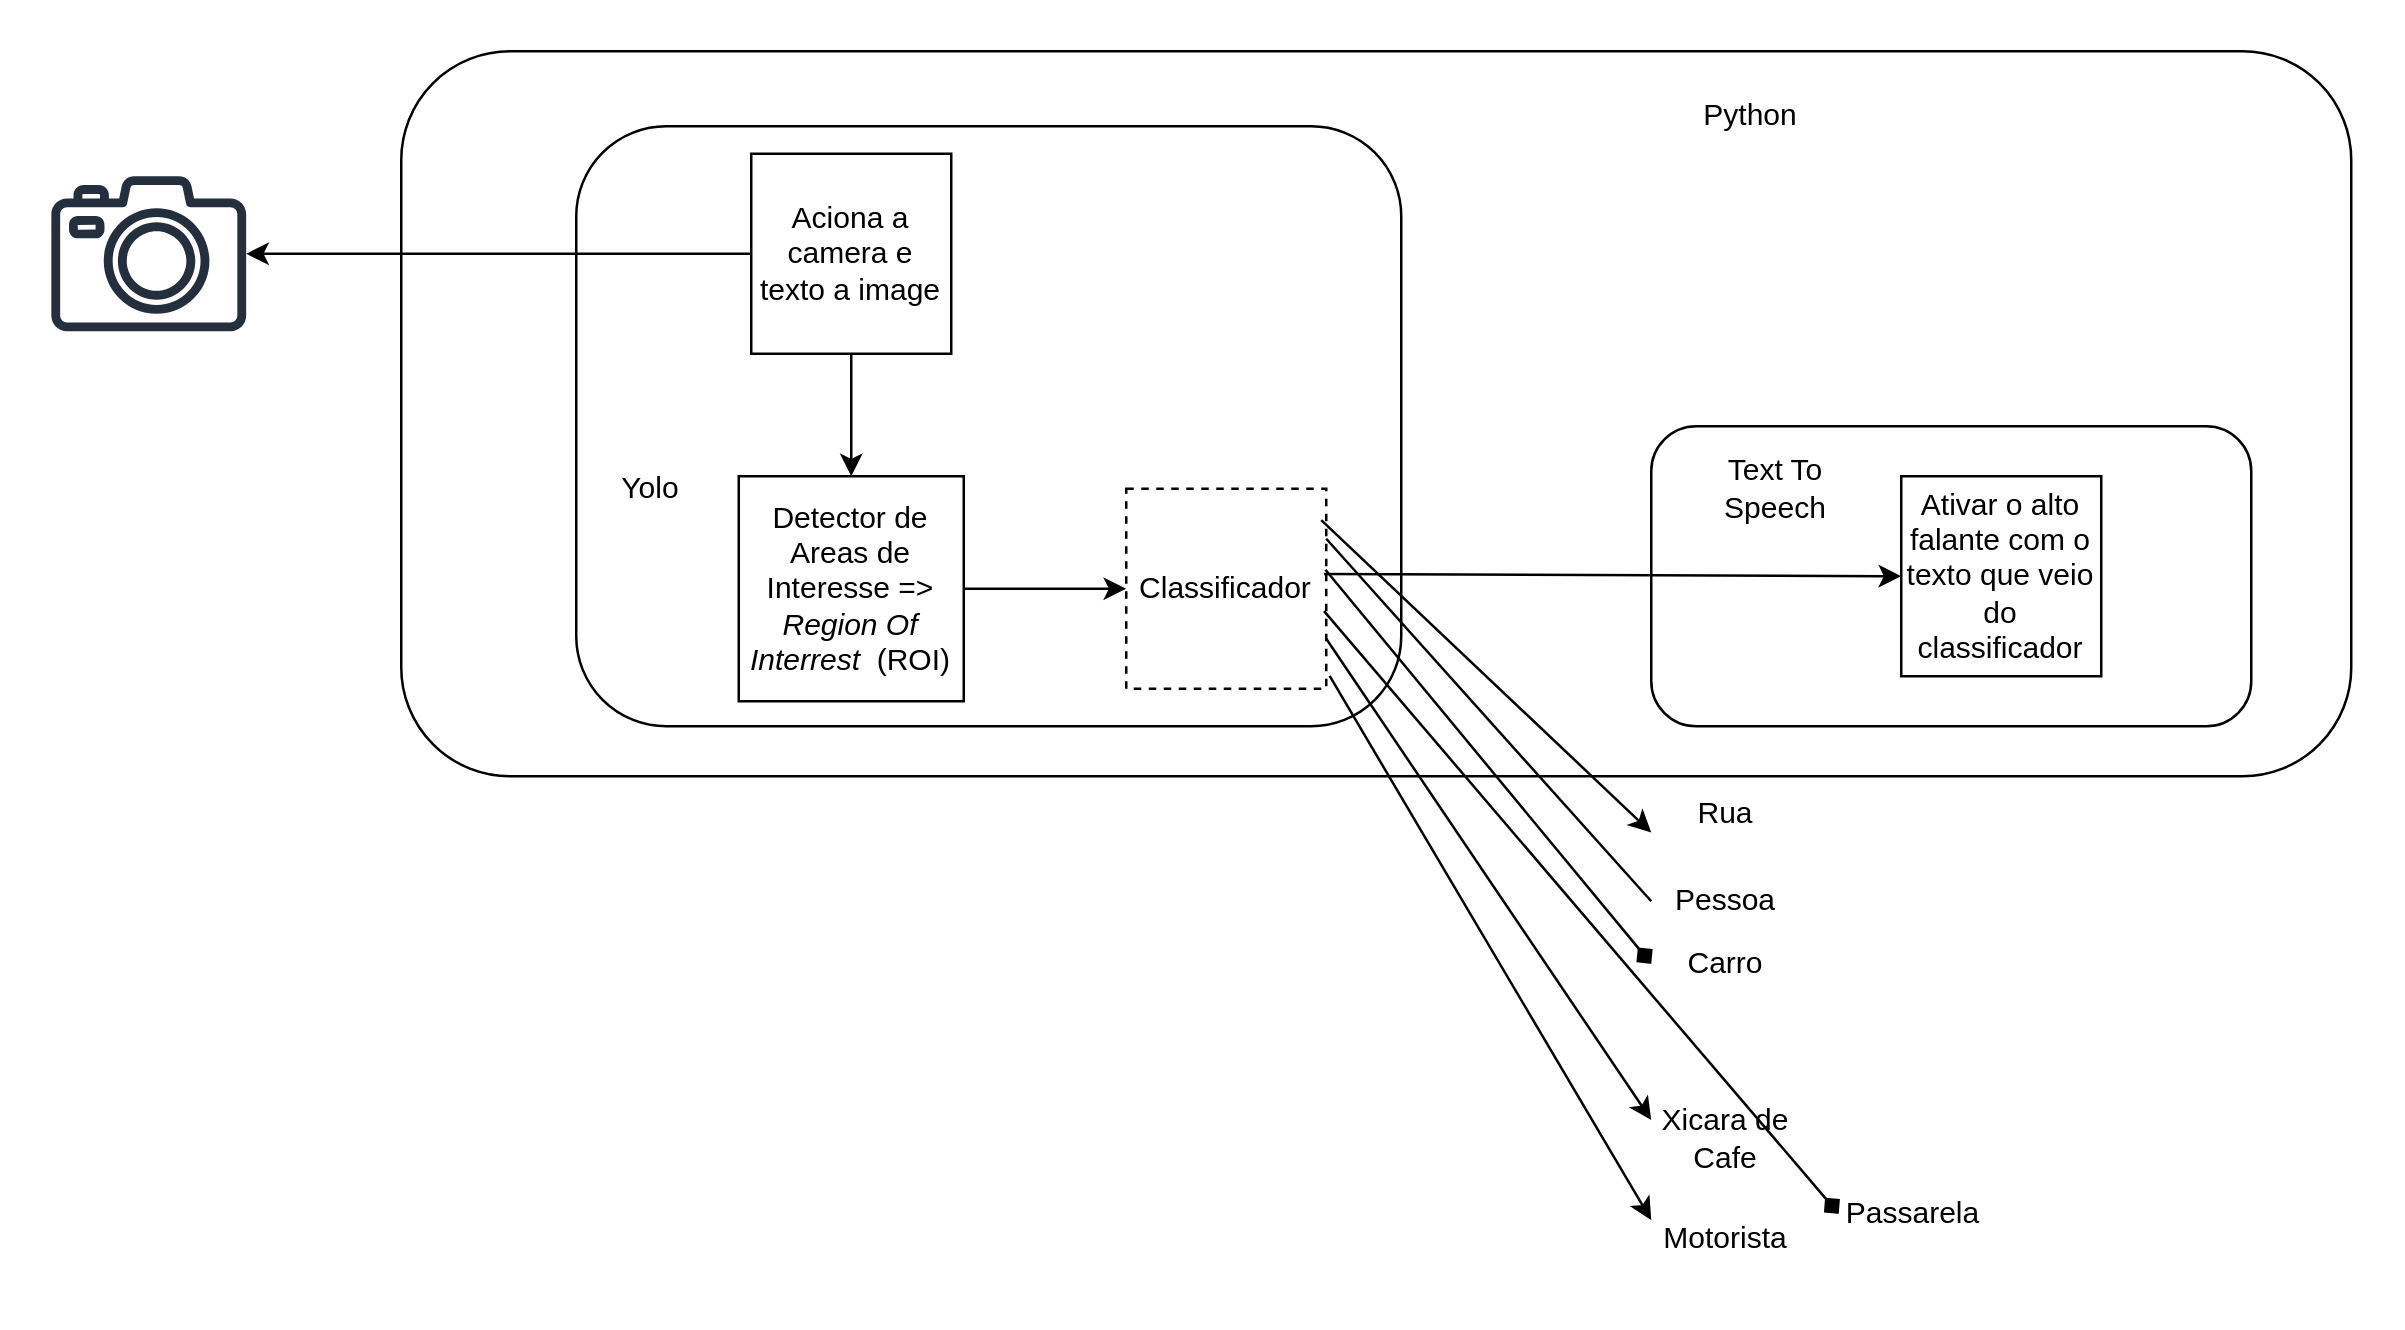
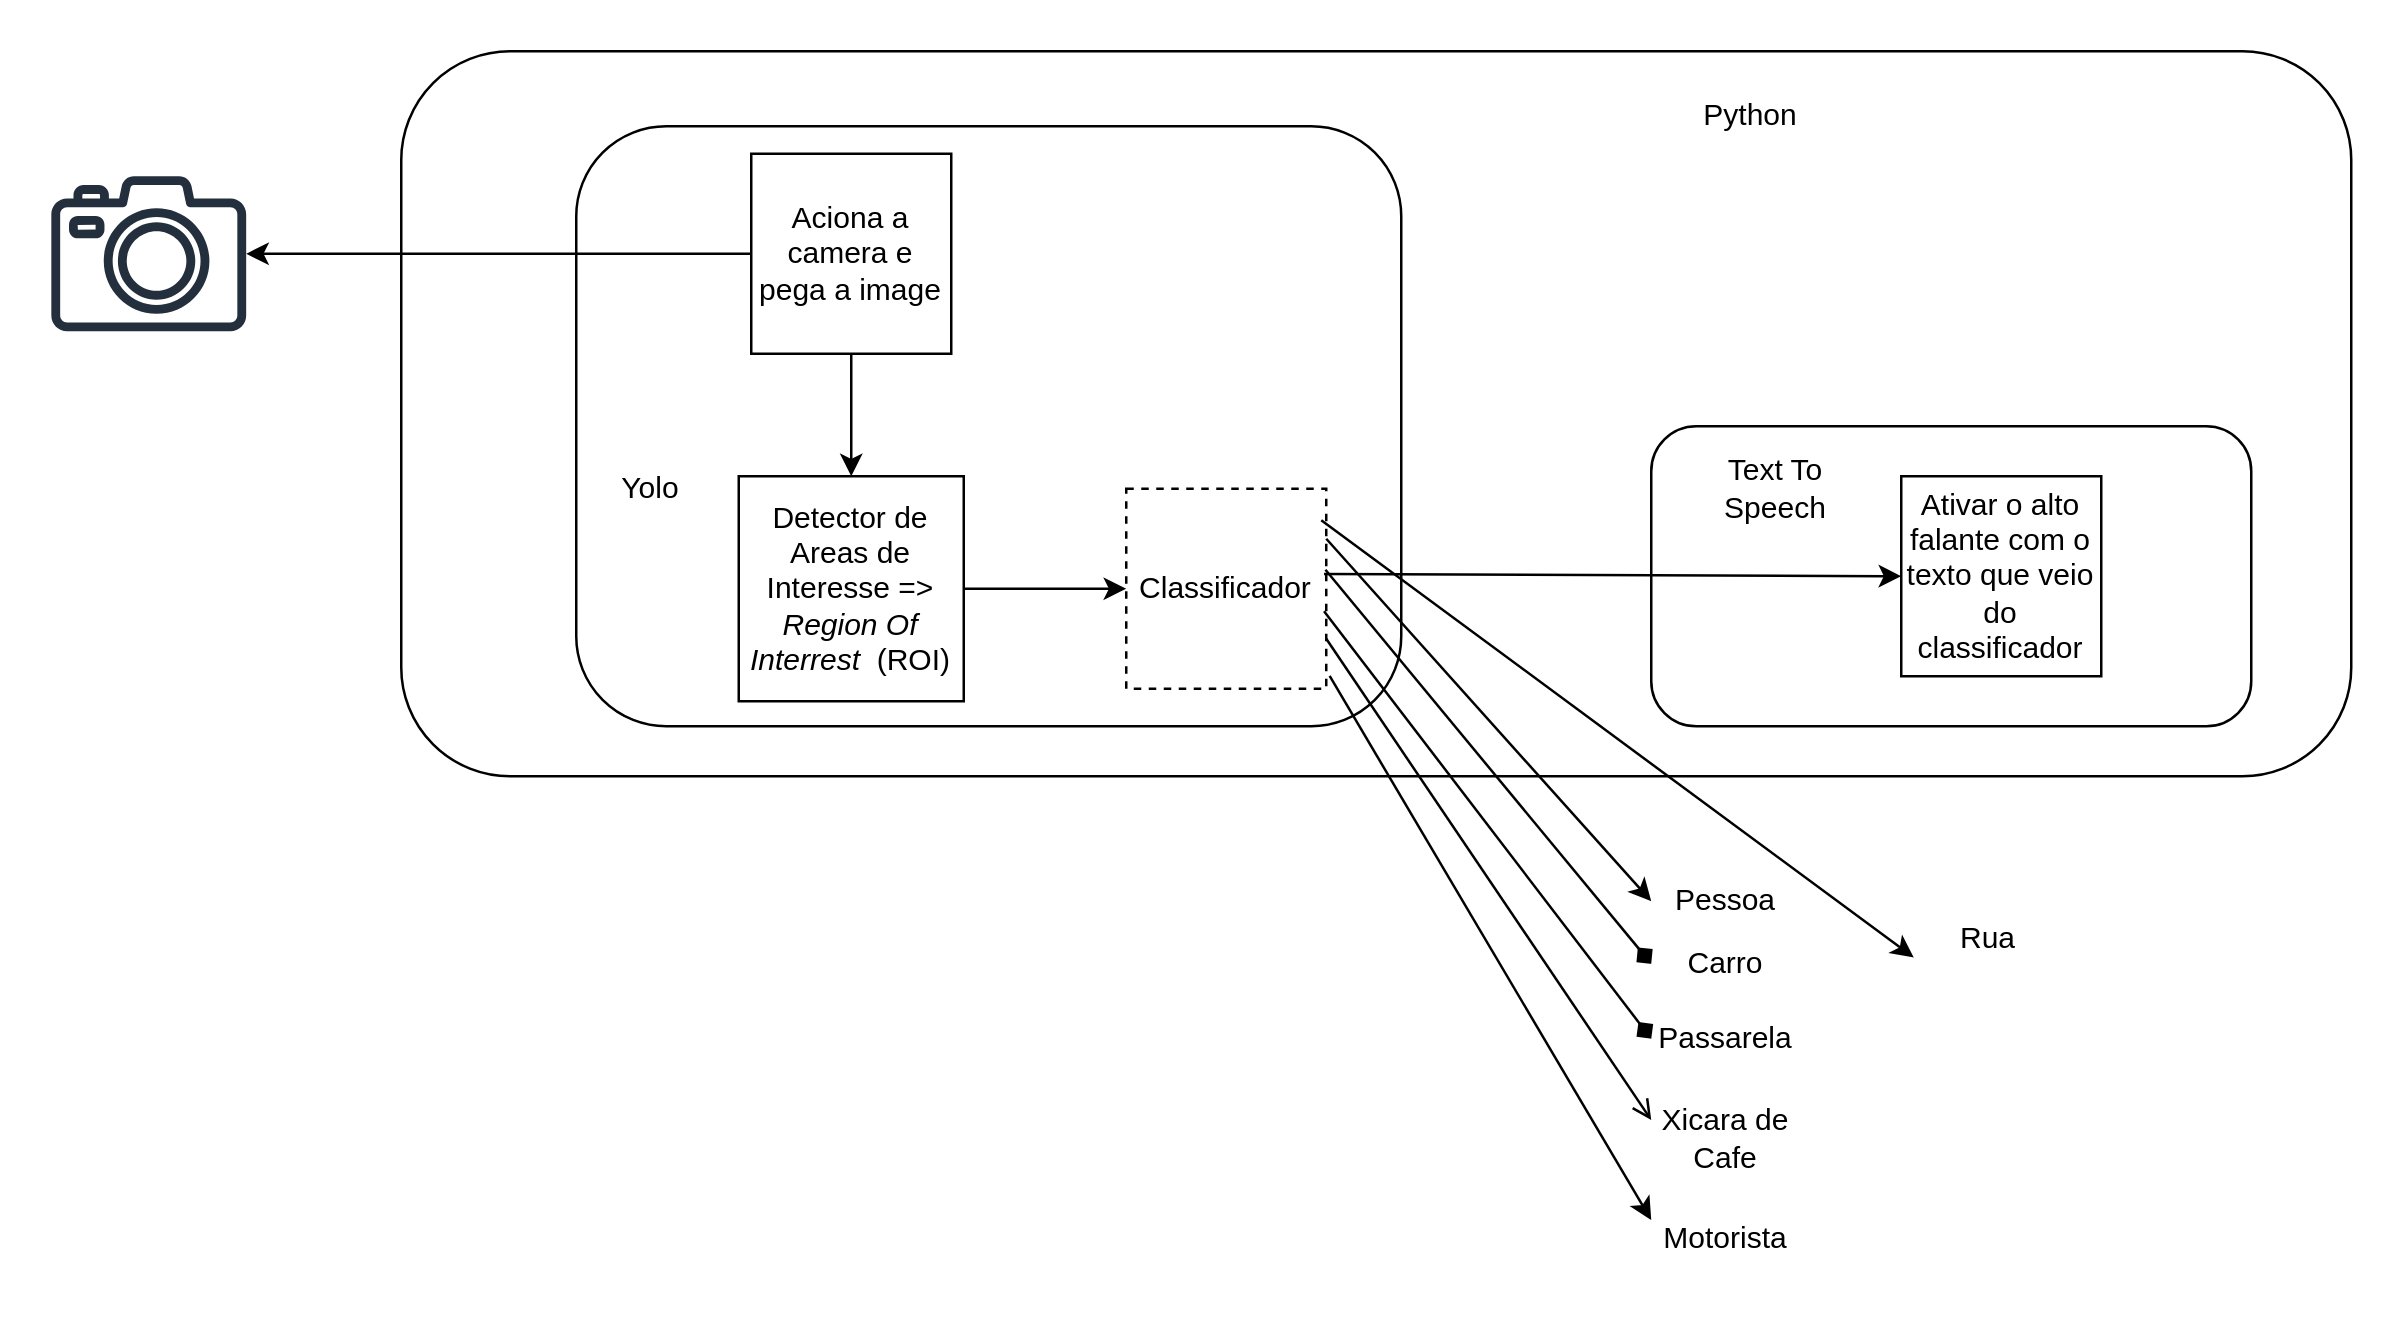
(851, 254) -> (851, 254)
(1726, 814) -> (1989, 939)
(1645, 894) -> (1639, 888)
(1641, 1104) -> (1643, 1108)
(1914, 1214) -> (1726, 1039)
